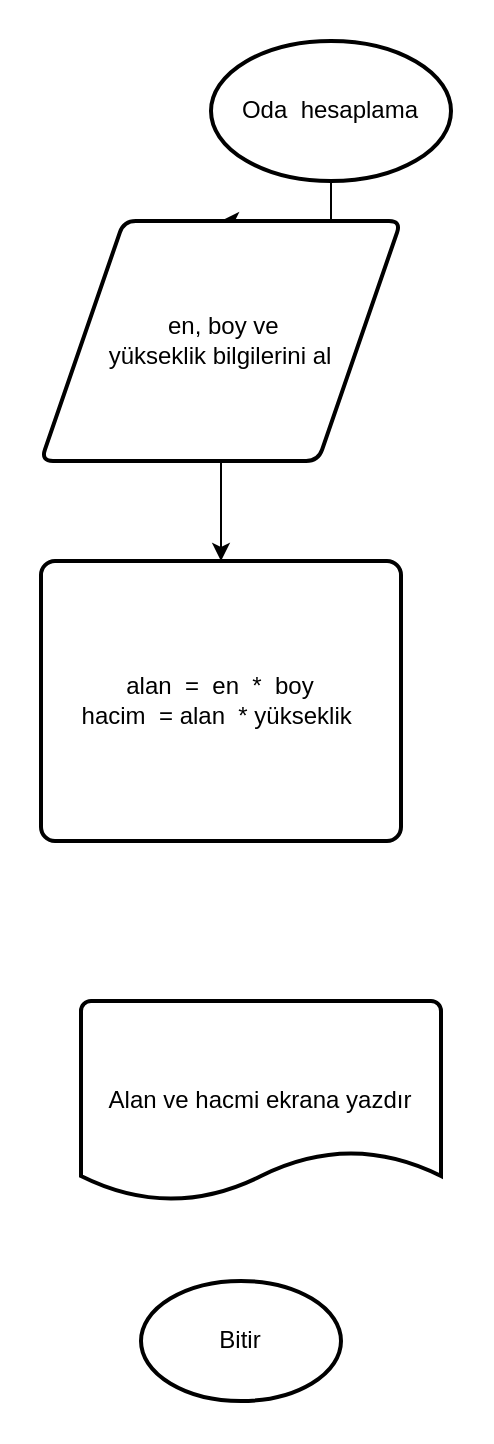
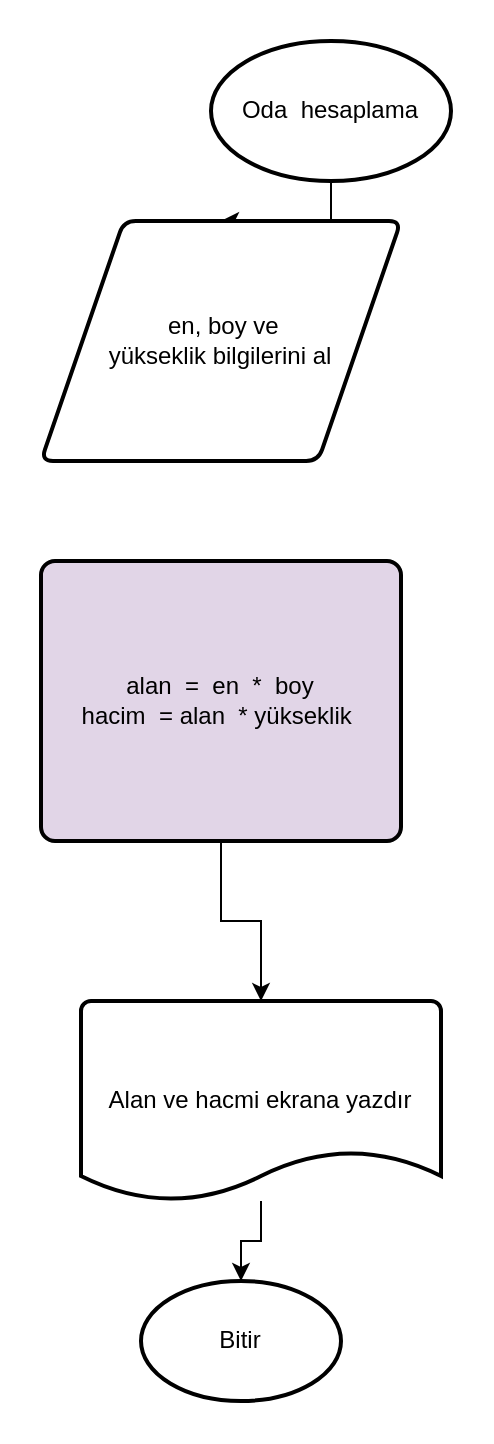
(221, 504) -> none
(221, 701) -> (221, 701)
none -> (234, 921)
none -> (258, 1241)
